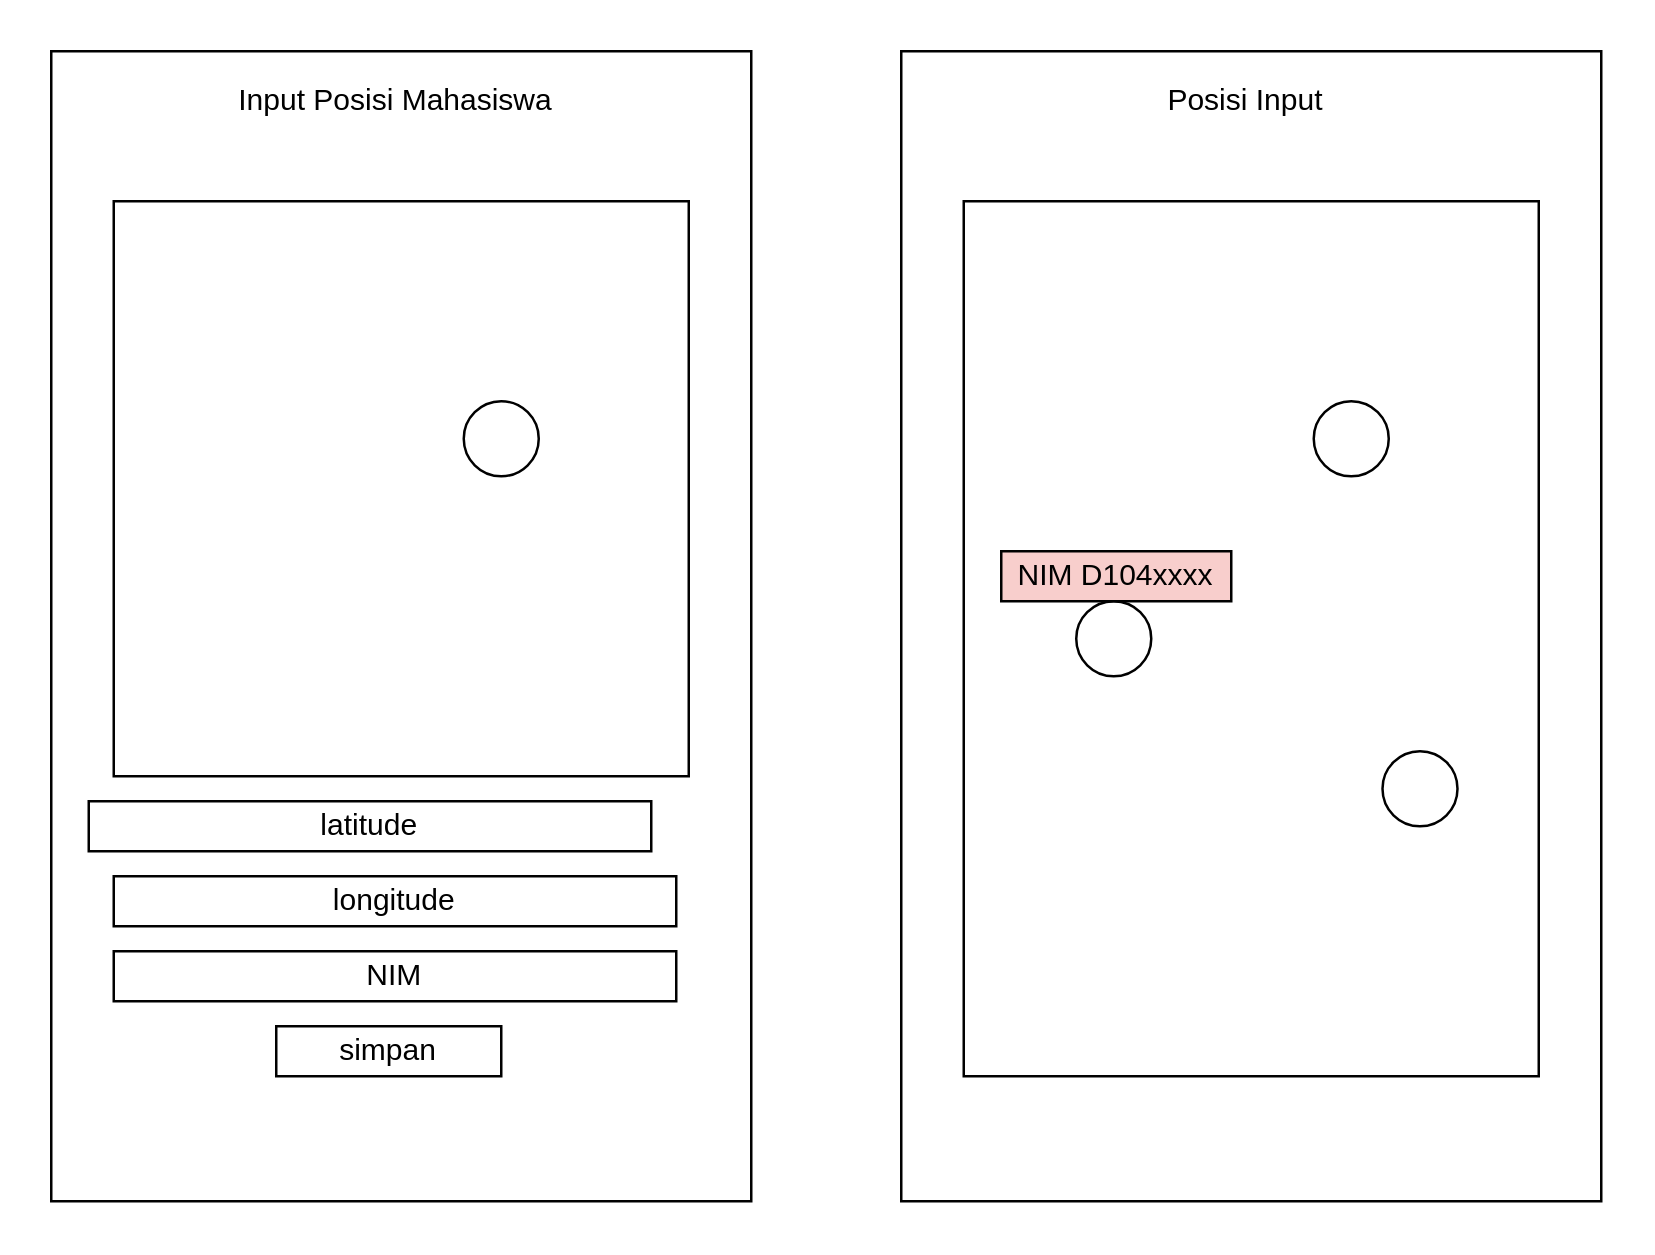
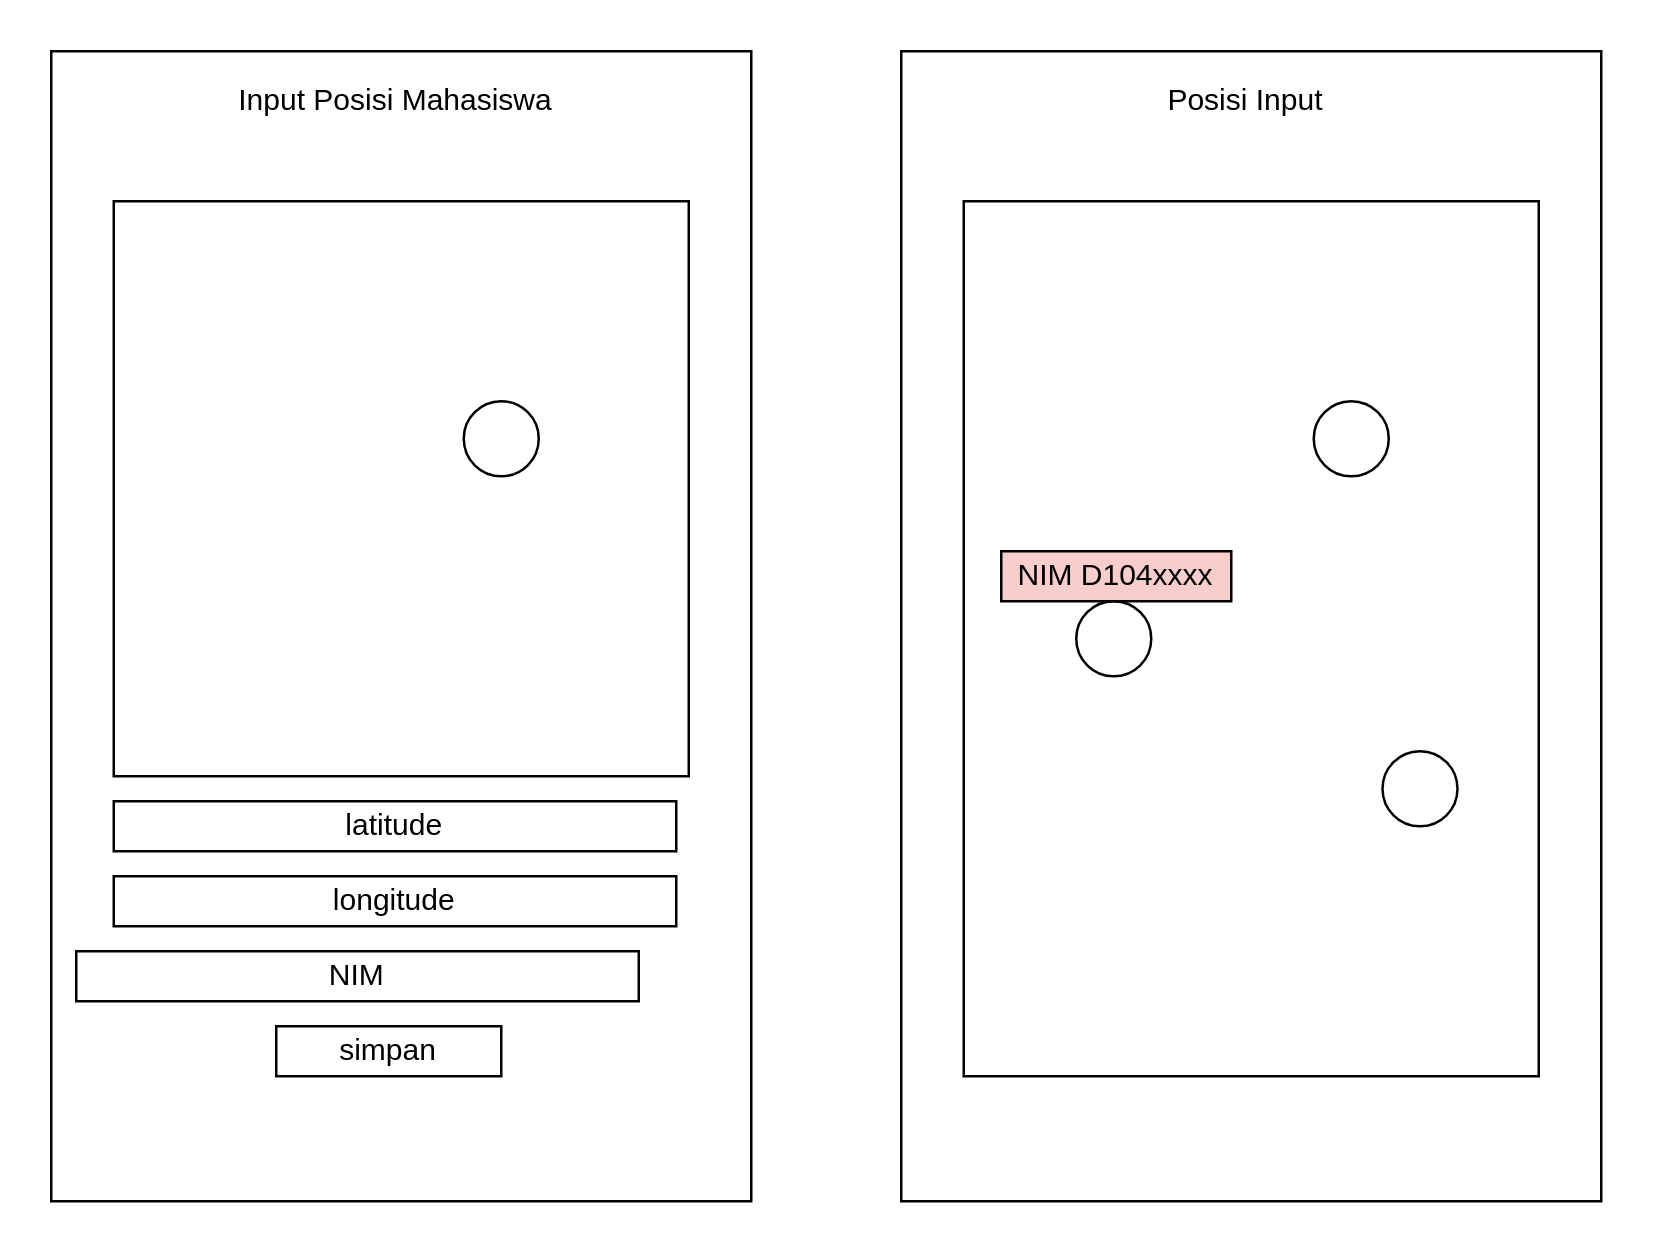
(370, 826) -> (395, 826)
(395, 976) -> (358, 976)
